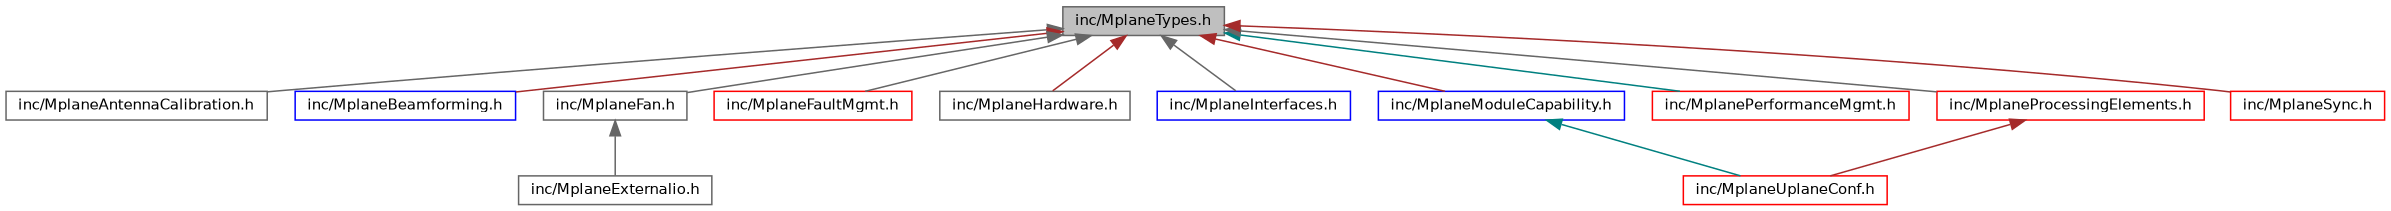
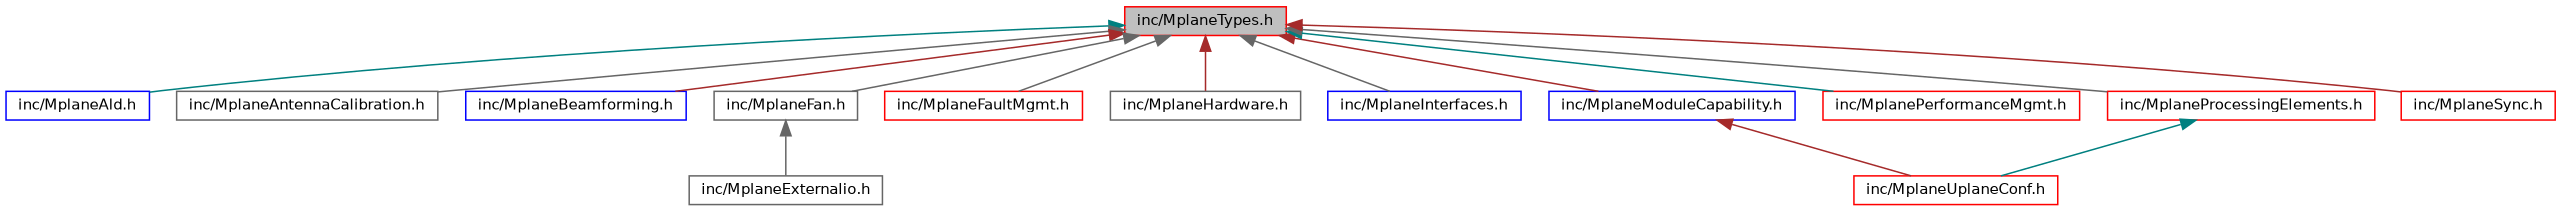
(1144, 21) -> (1206, 21)
none -> (78, 106)
(1651, 150) -> (1822, 150)
(1920, 150) -> (2091, 150)
